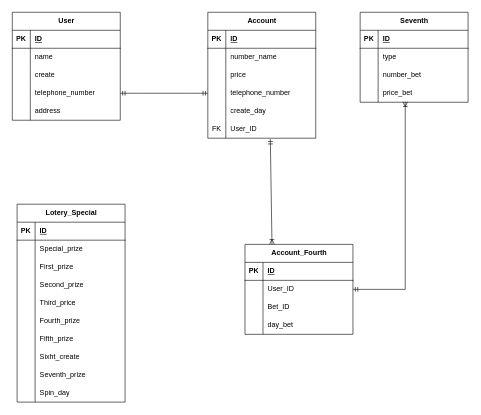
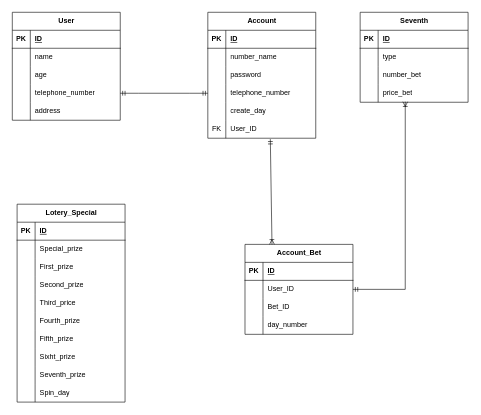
(47, 75) -> (41, 75)
(240, 75) -> (247, 75)
(299, 254) -> (299, 254)
(282, 326) -> (288, 326)
(63, 357) -> (60, 357)
